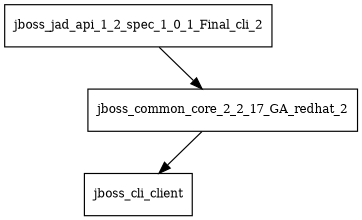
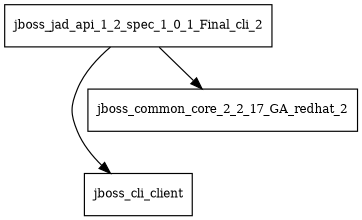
(185, 148) -> (73, 104)
